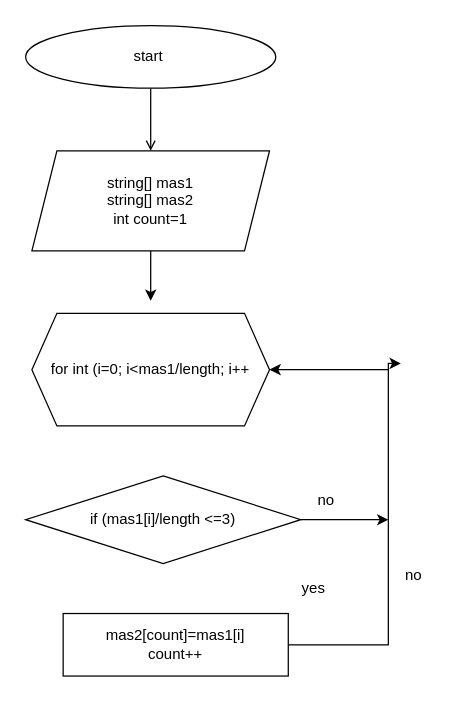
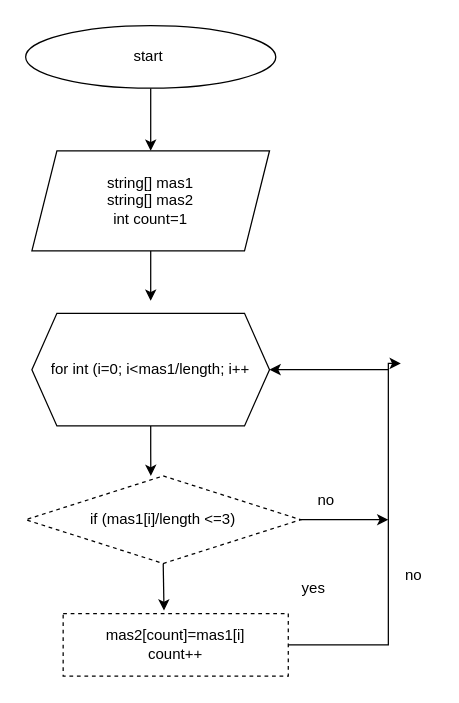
(151, 143) -> (151, 141)
none -> (151, 447)
(163, 519) -> (163, 519)
none -> (163, 582)
(176, 644) -> (176, 644)
